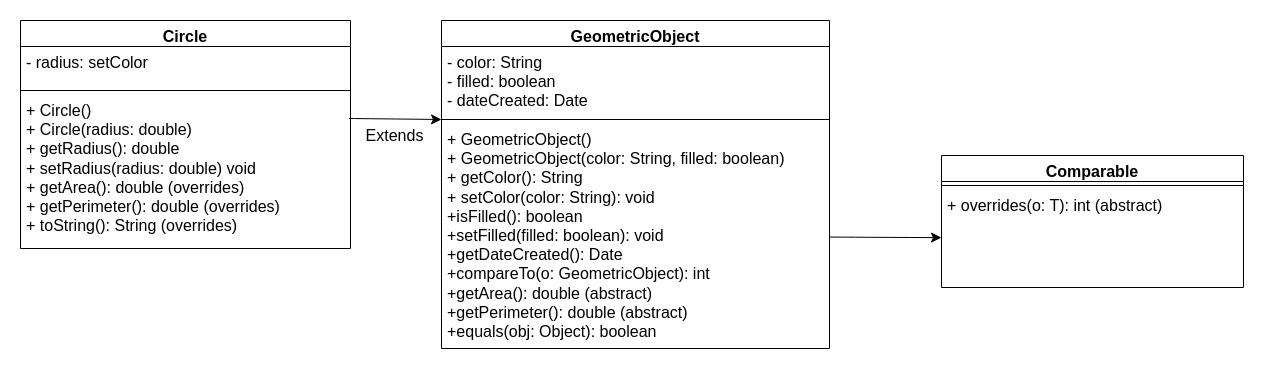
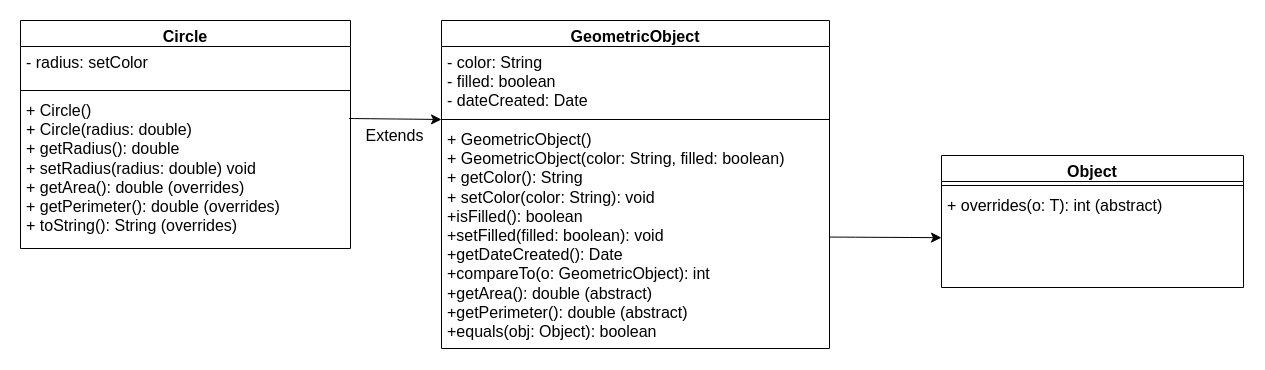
(1093, 172) -> (1093, 172)
